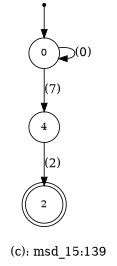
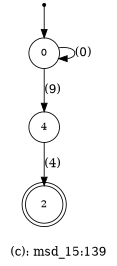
(53, 90) -> (53, 90)
(53, 164) -> (53, 164)
